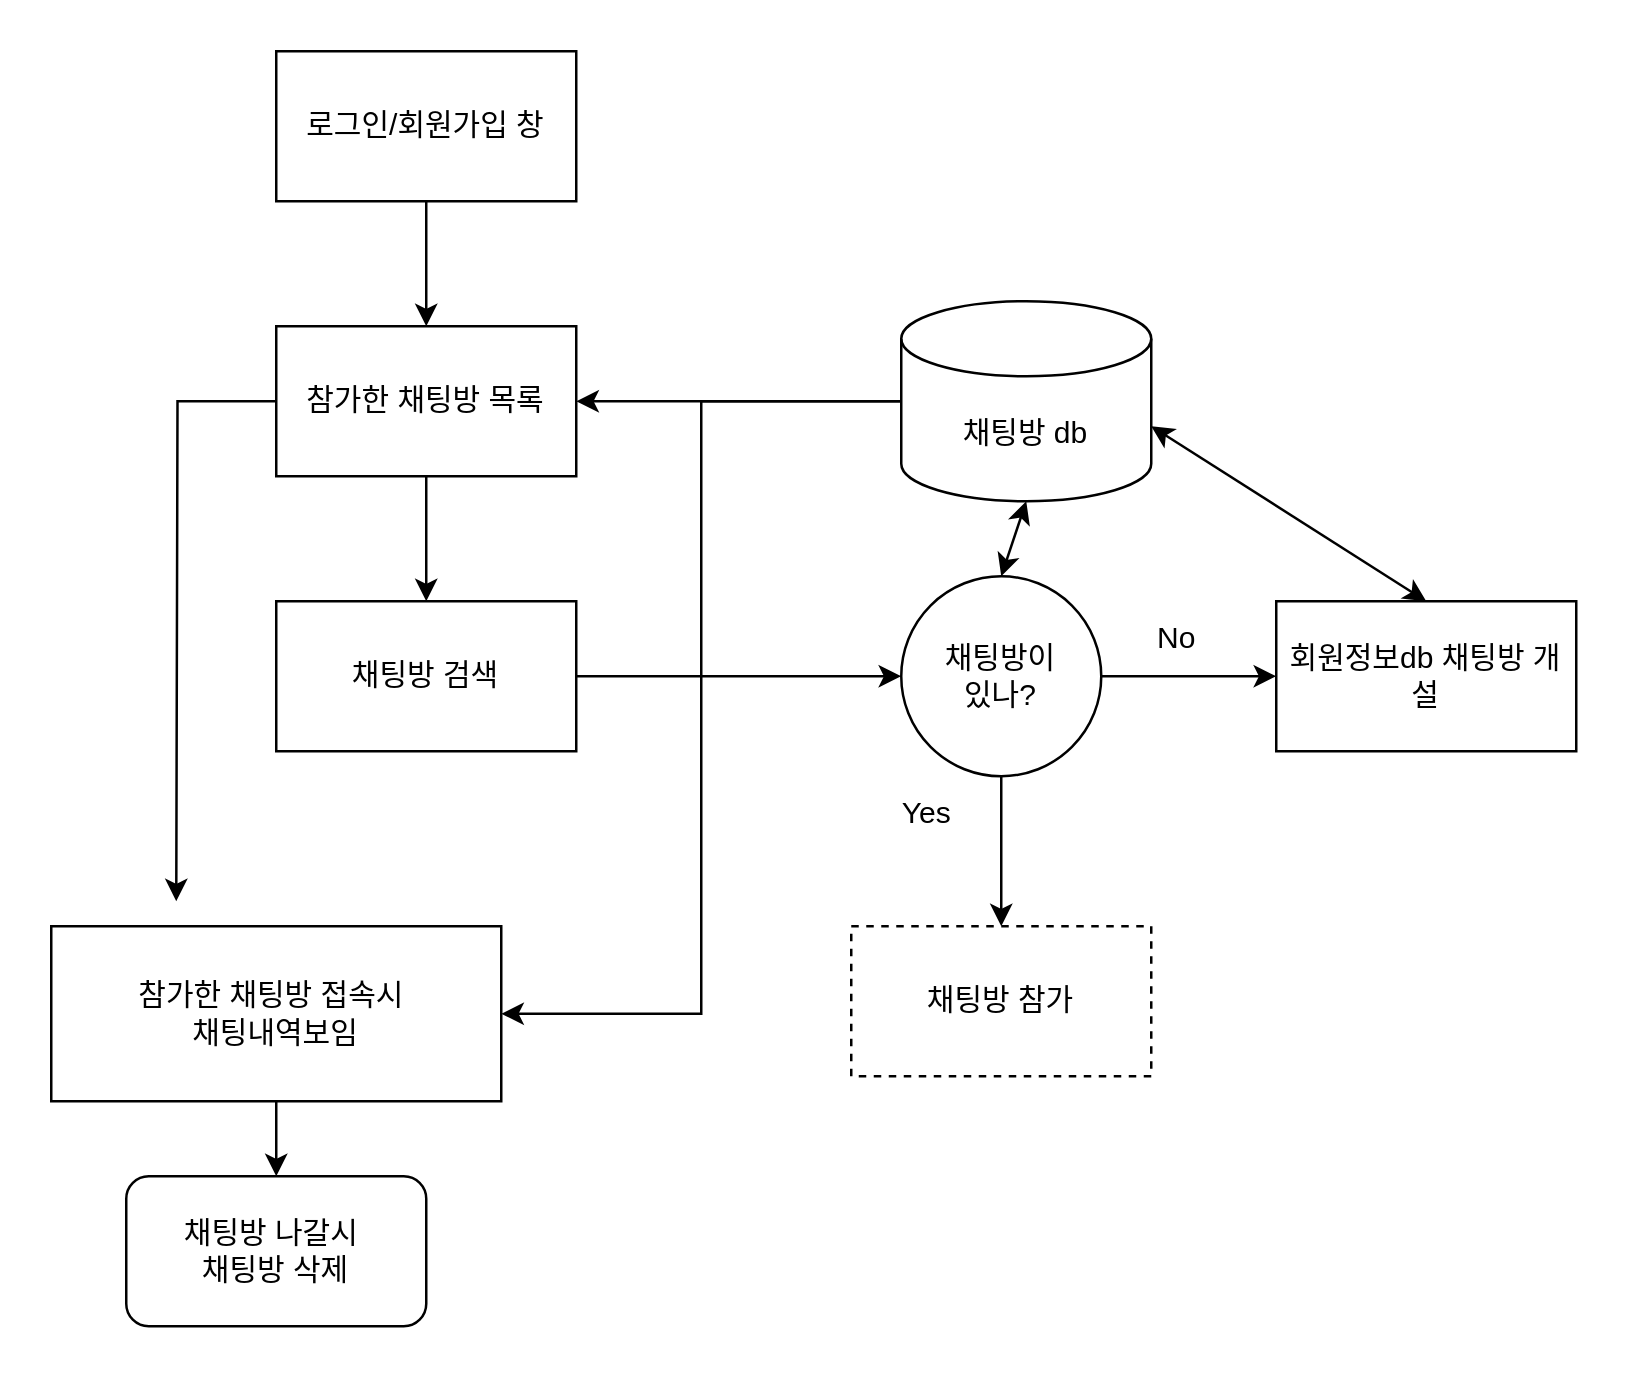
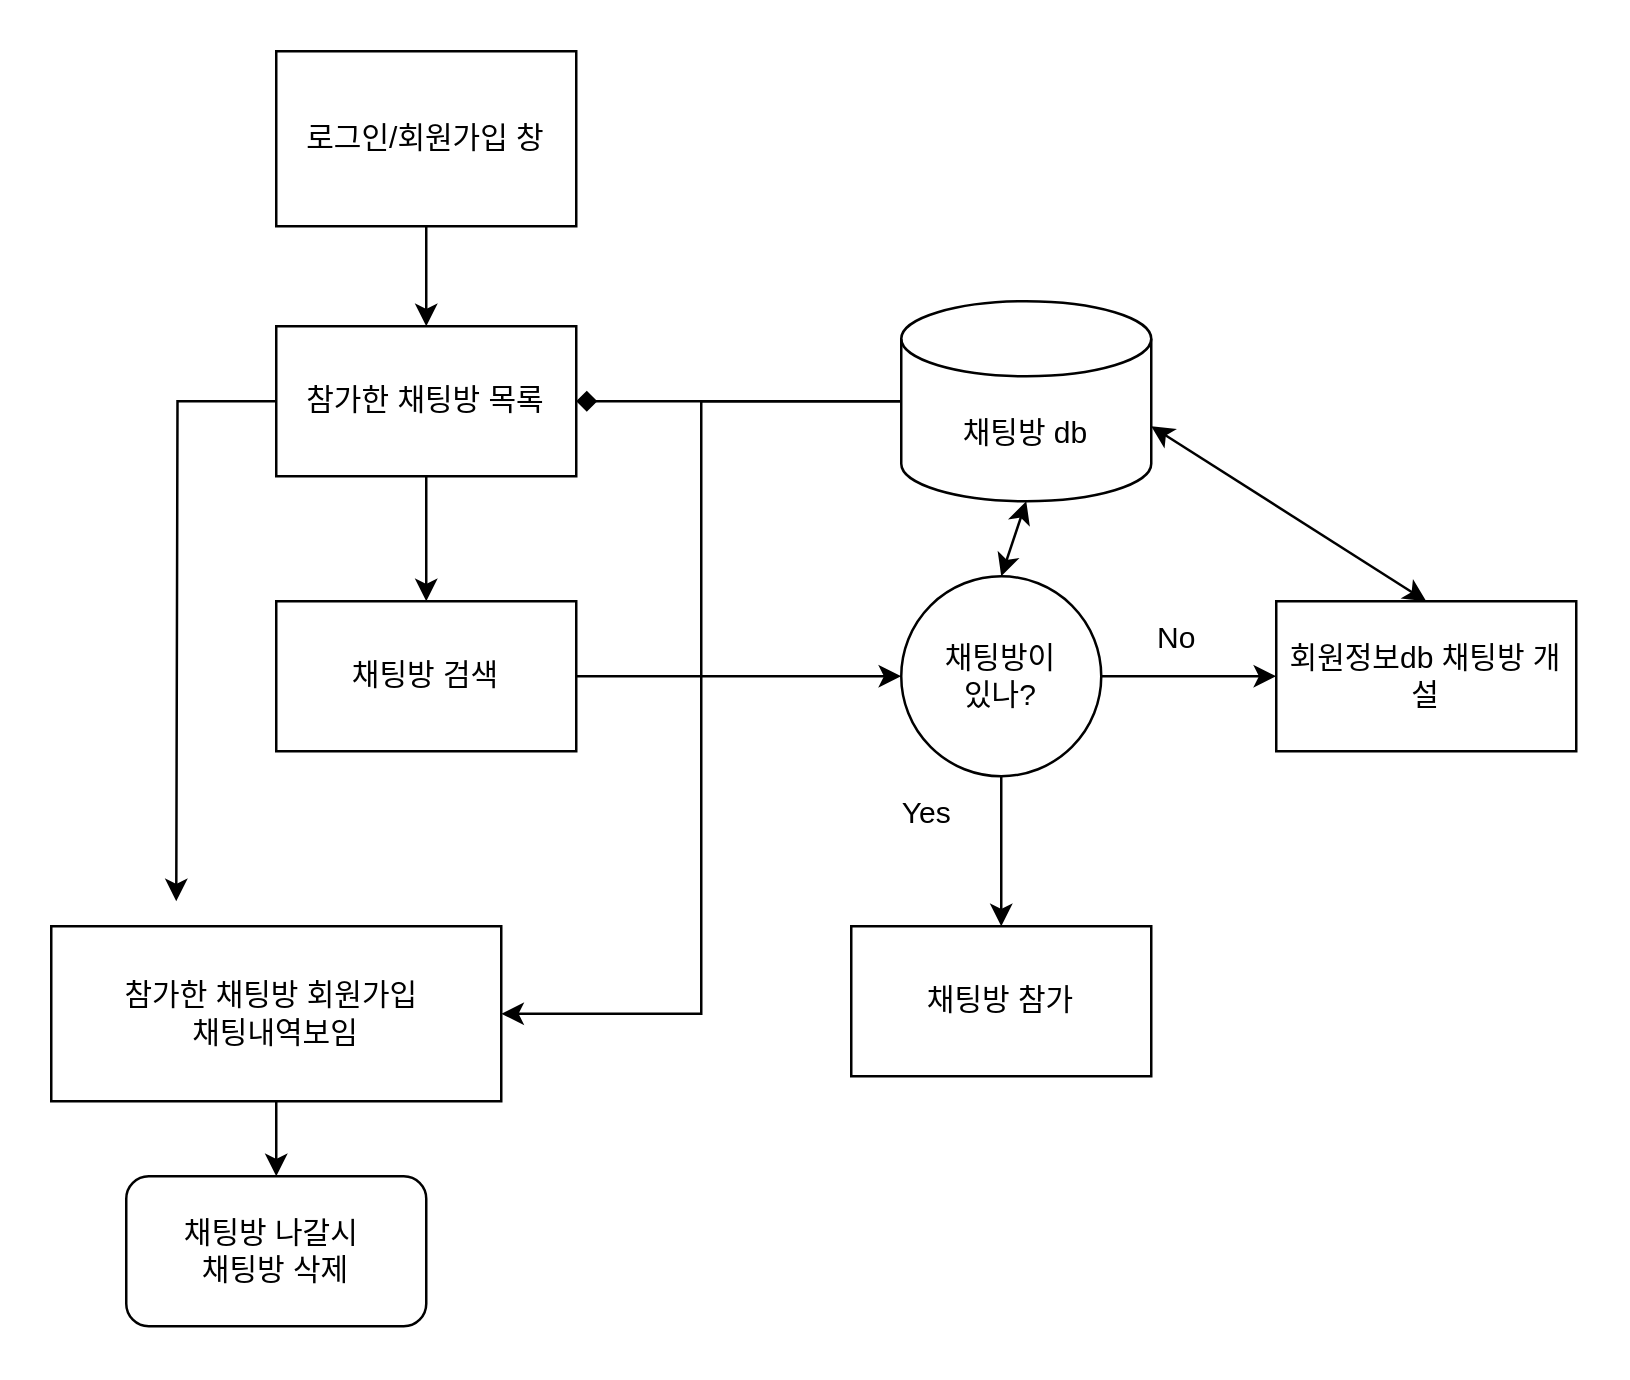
(426, 126) -> (426, 139)
(595, 401) -> (597, 401)
(1001, 1001) -> (1001, 1001)
(276, 1014) -> (276, 1014)
